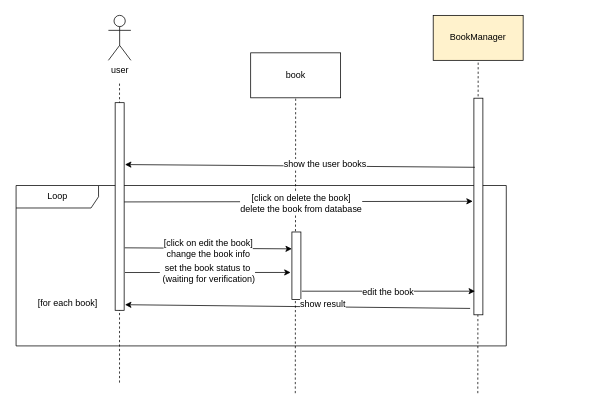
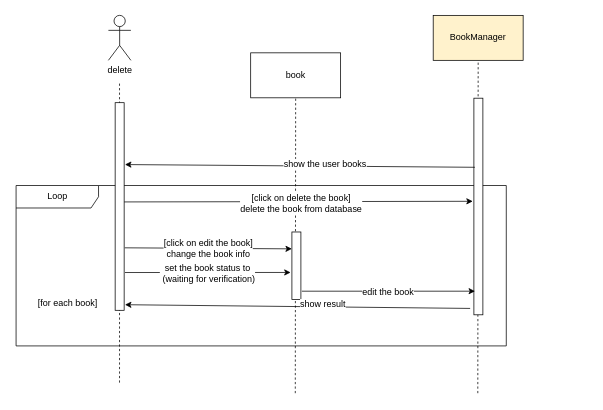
(120, 71) -> (120, 71)
